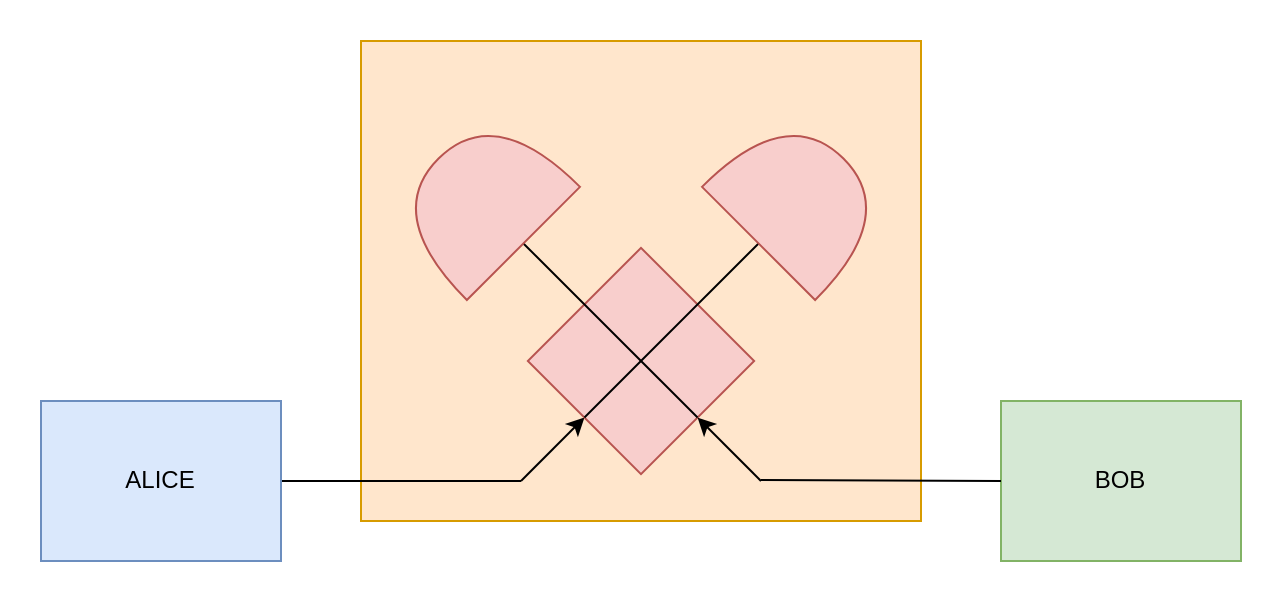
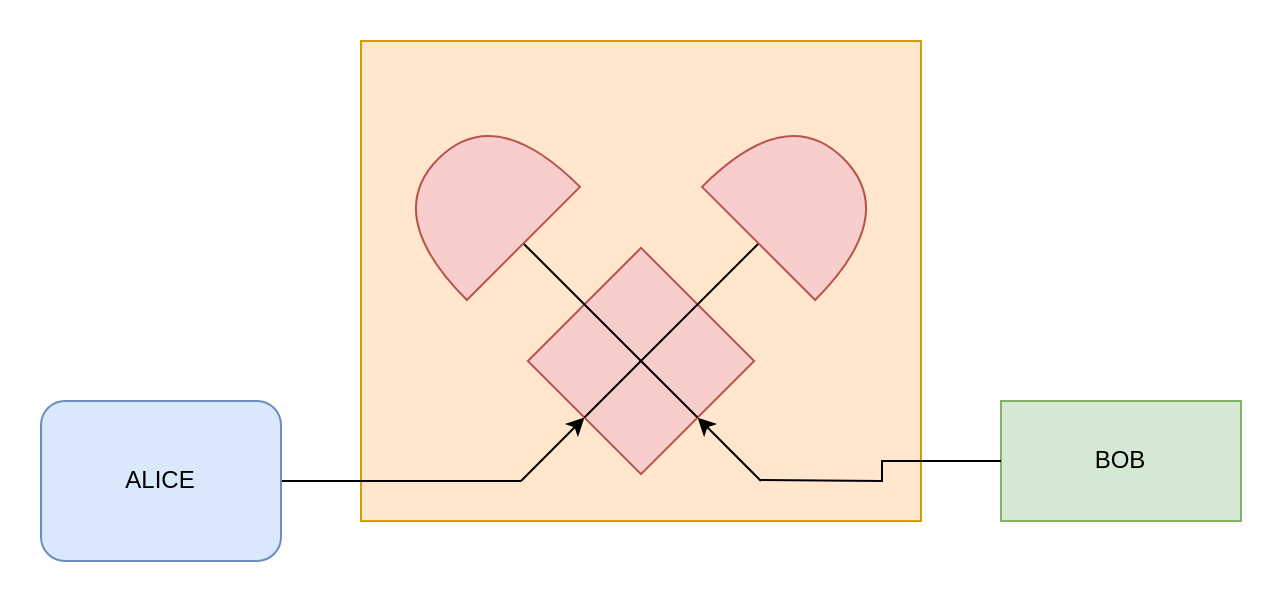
(161, 481) -> (161, 481)
(1121, 481) -> (1121, 461)
